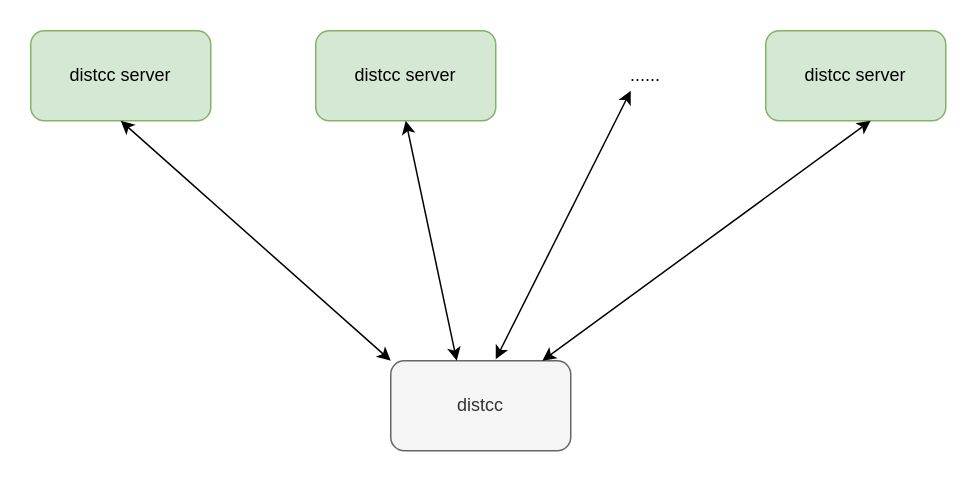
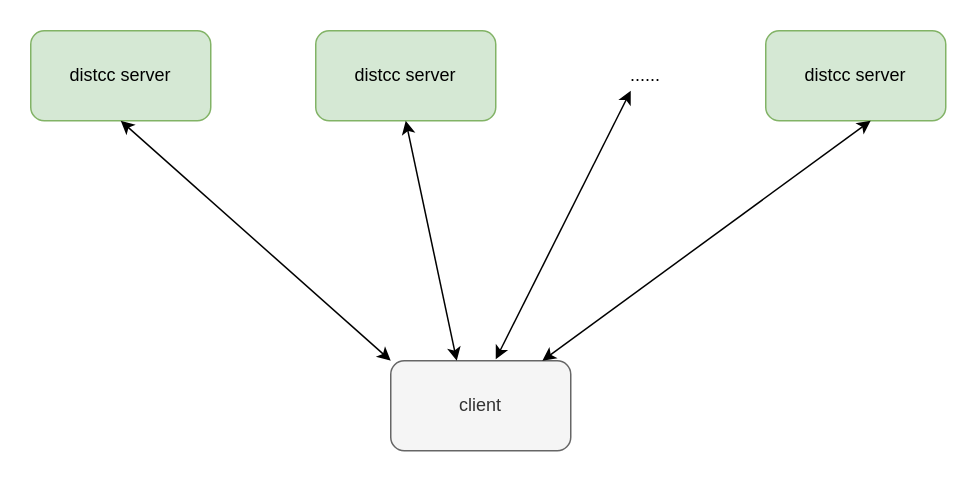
(481, 406) -> (481, 406)
